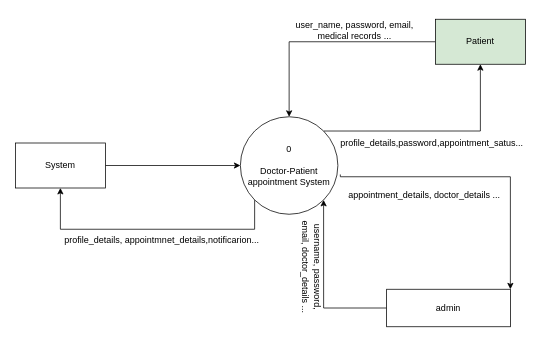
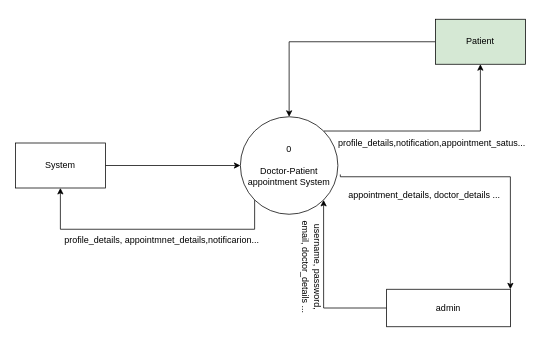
(354, 30) -> none
(432, 143) -> (432, 143)
